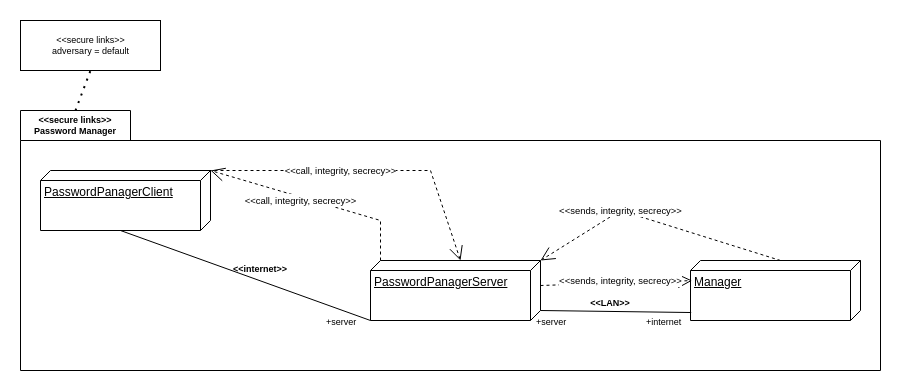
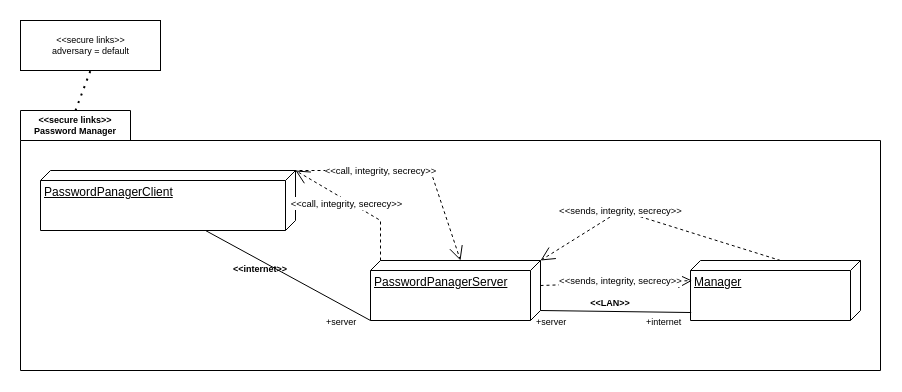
(126, 201) -> (168, 201)
